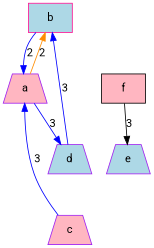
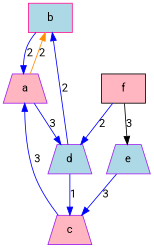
(65, 89) -> (65, 89)
none -> (99, 121)
none -> (70, 191)
none -> (102, 191)
